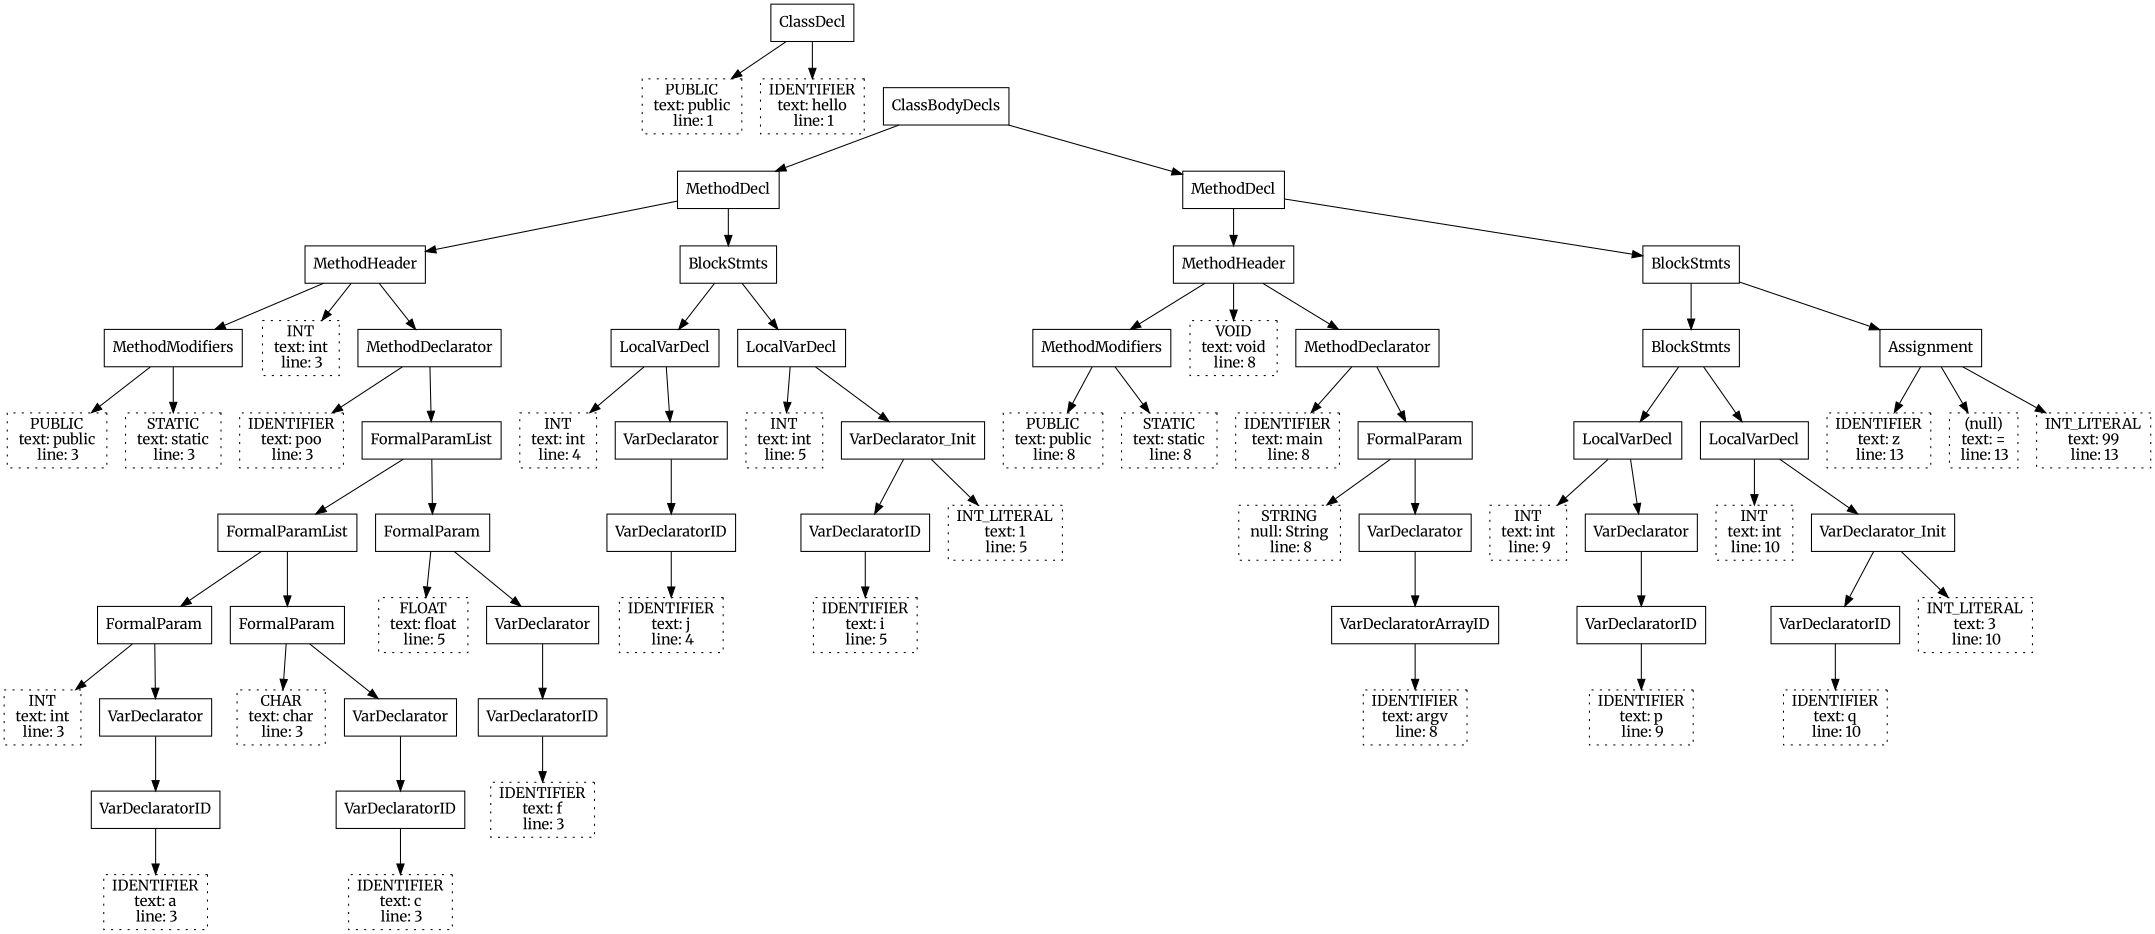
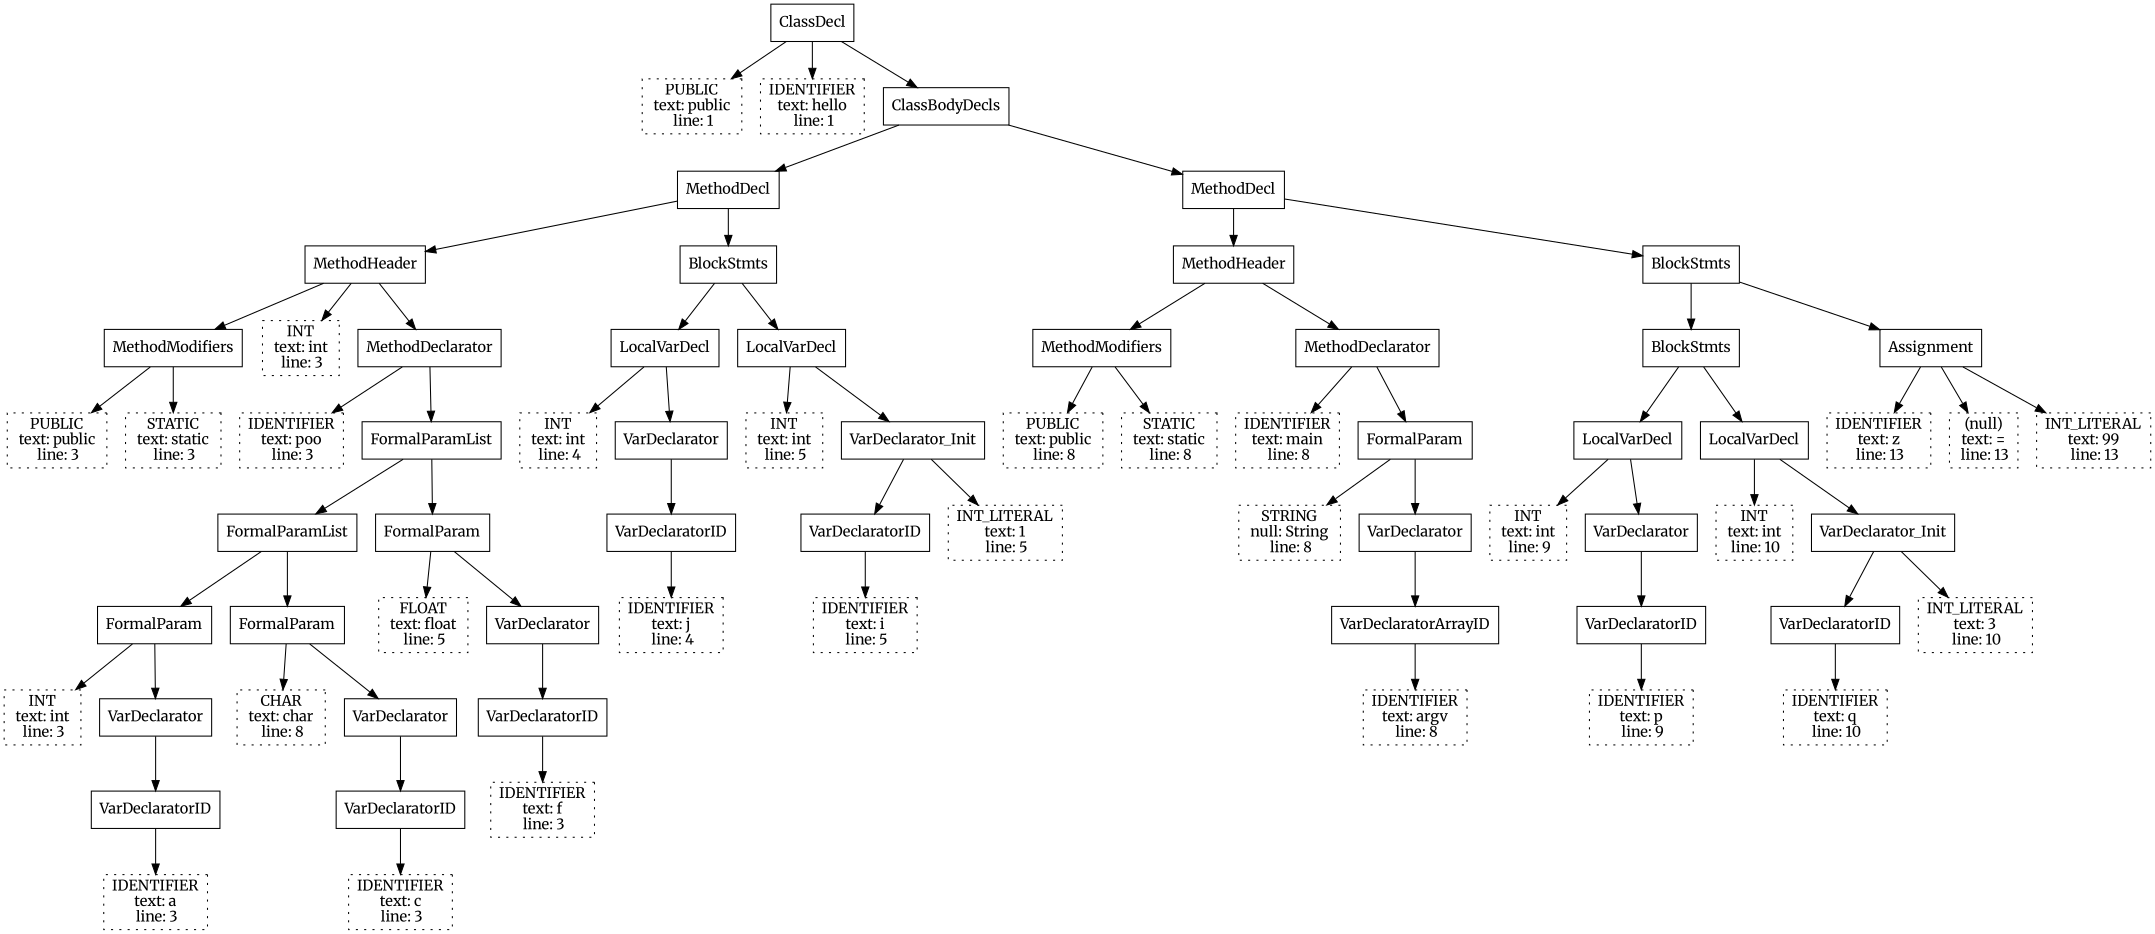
none -> (875, 62)
(1234, 348) -> none
(281, 732) -> (281, 732)
